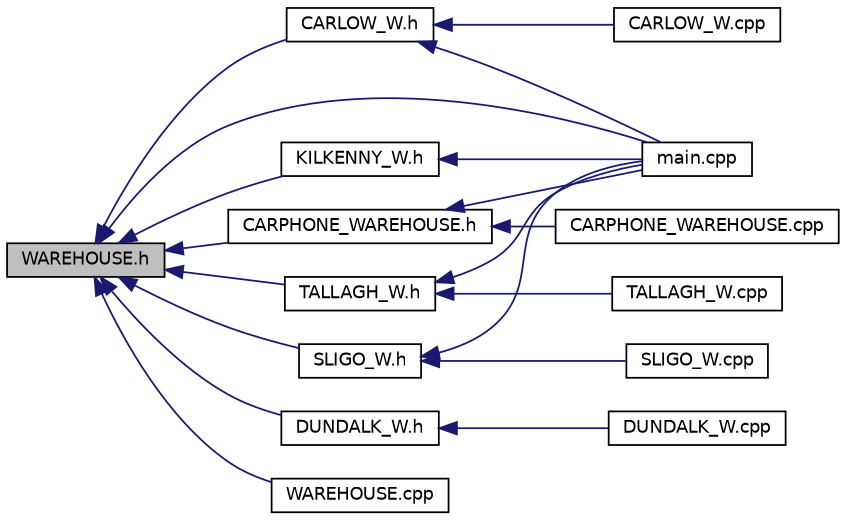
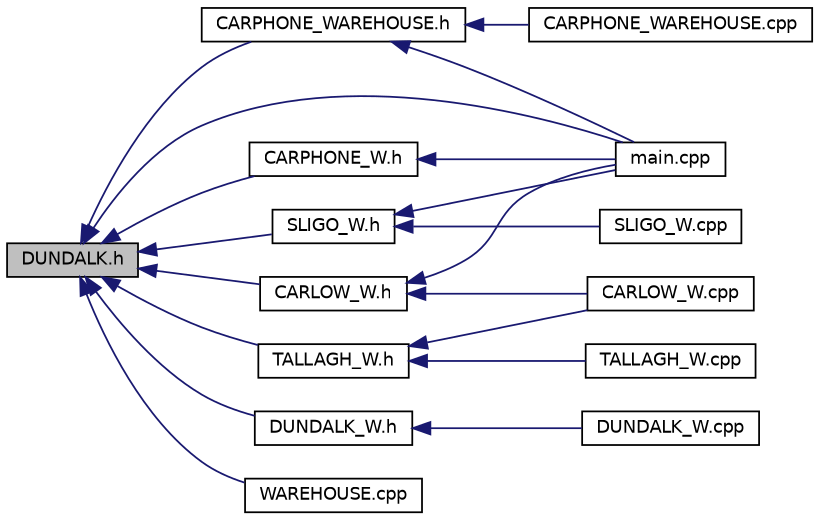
(360, 159) -> (334, 159)
(515, 239) -> (507, 326)
(86, 260) -> (73, 260)
